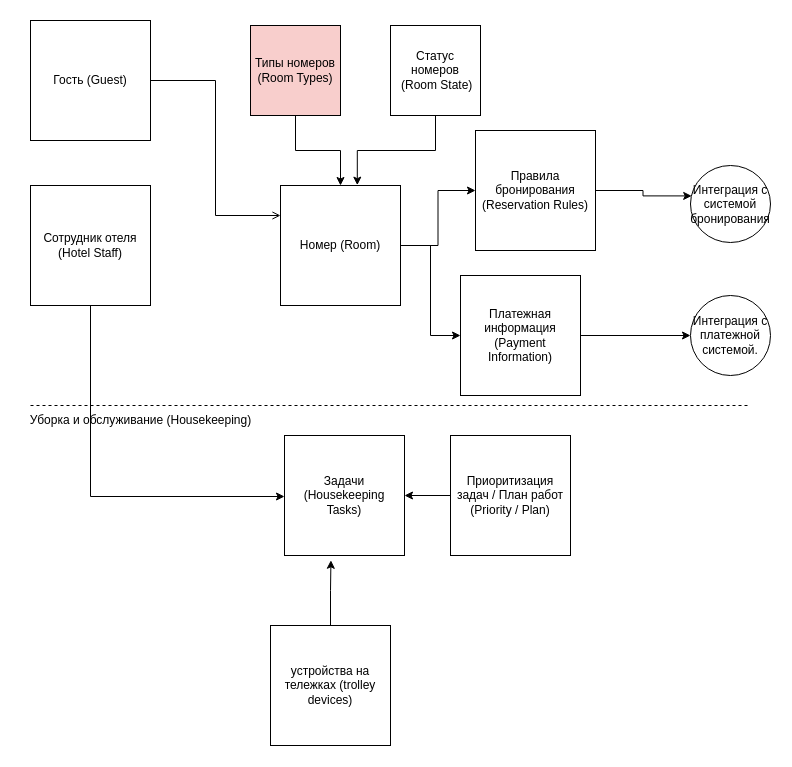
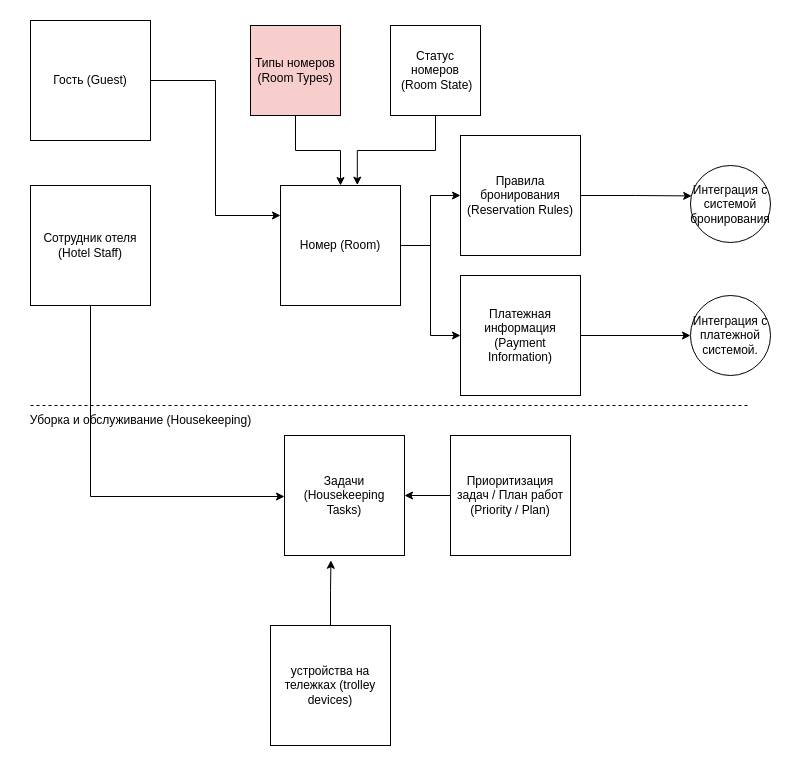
(536, 191) -> (521, 196)
(273, 216) -> (272, 216)
